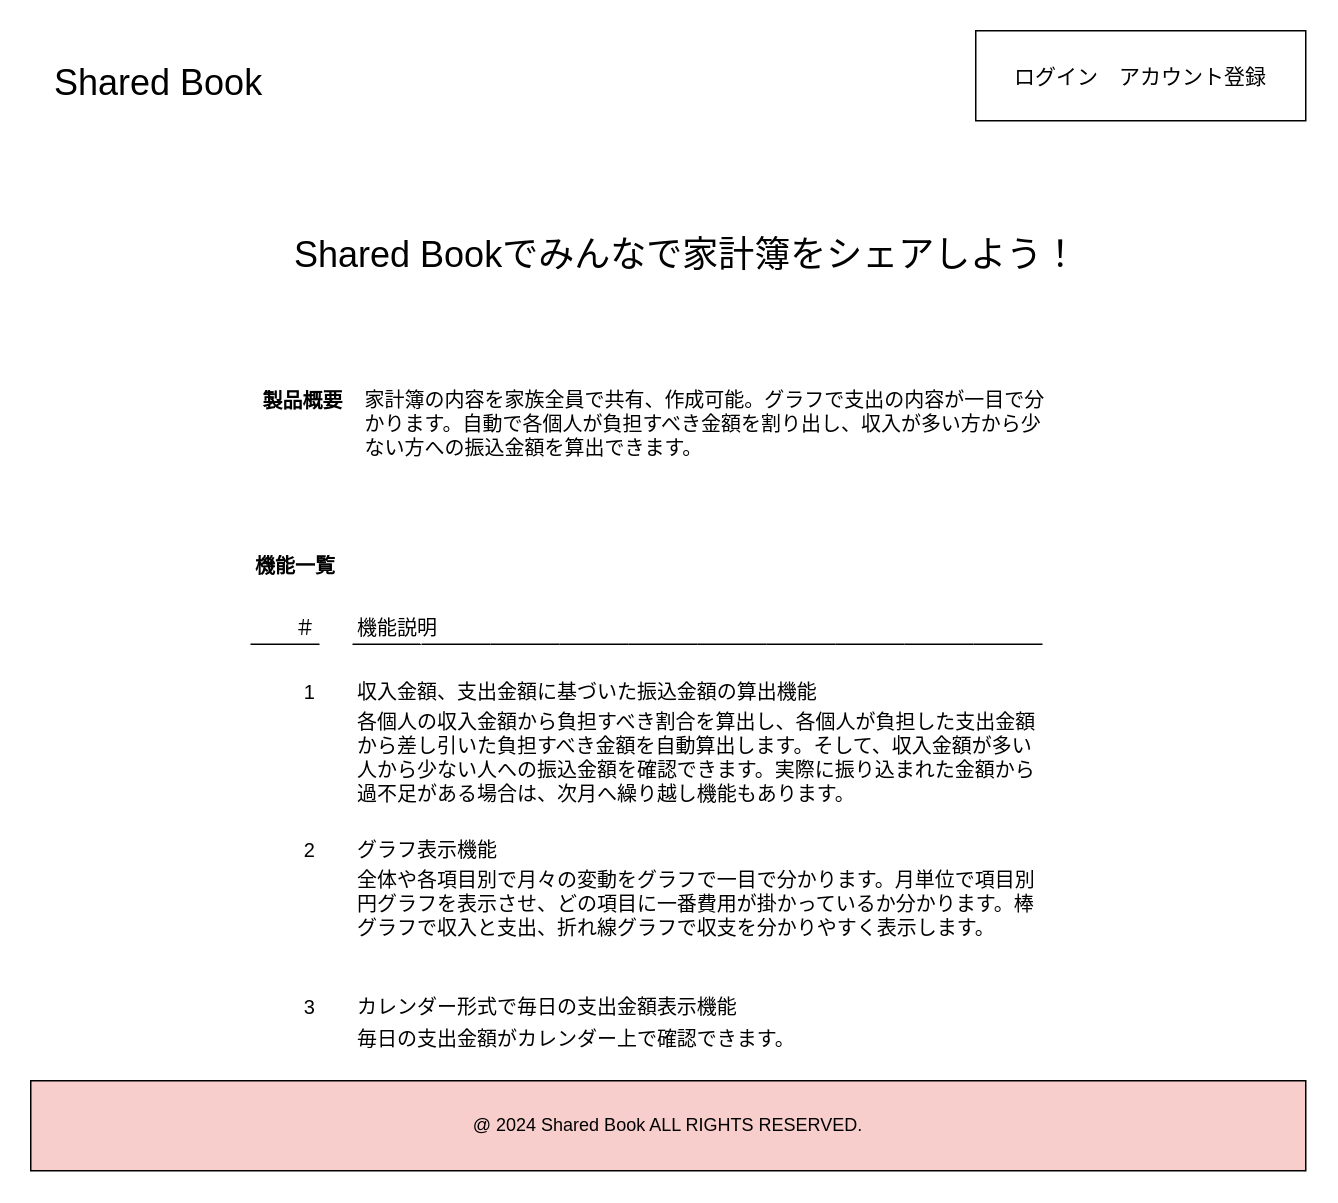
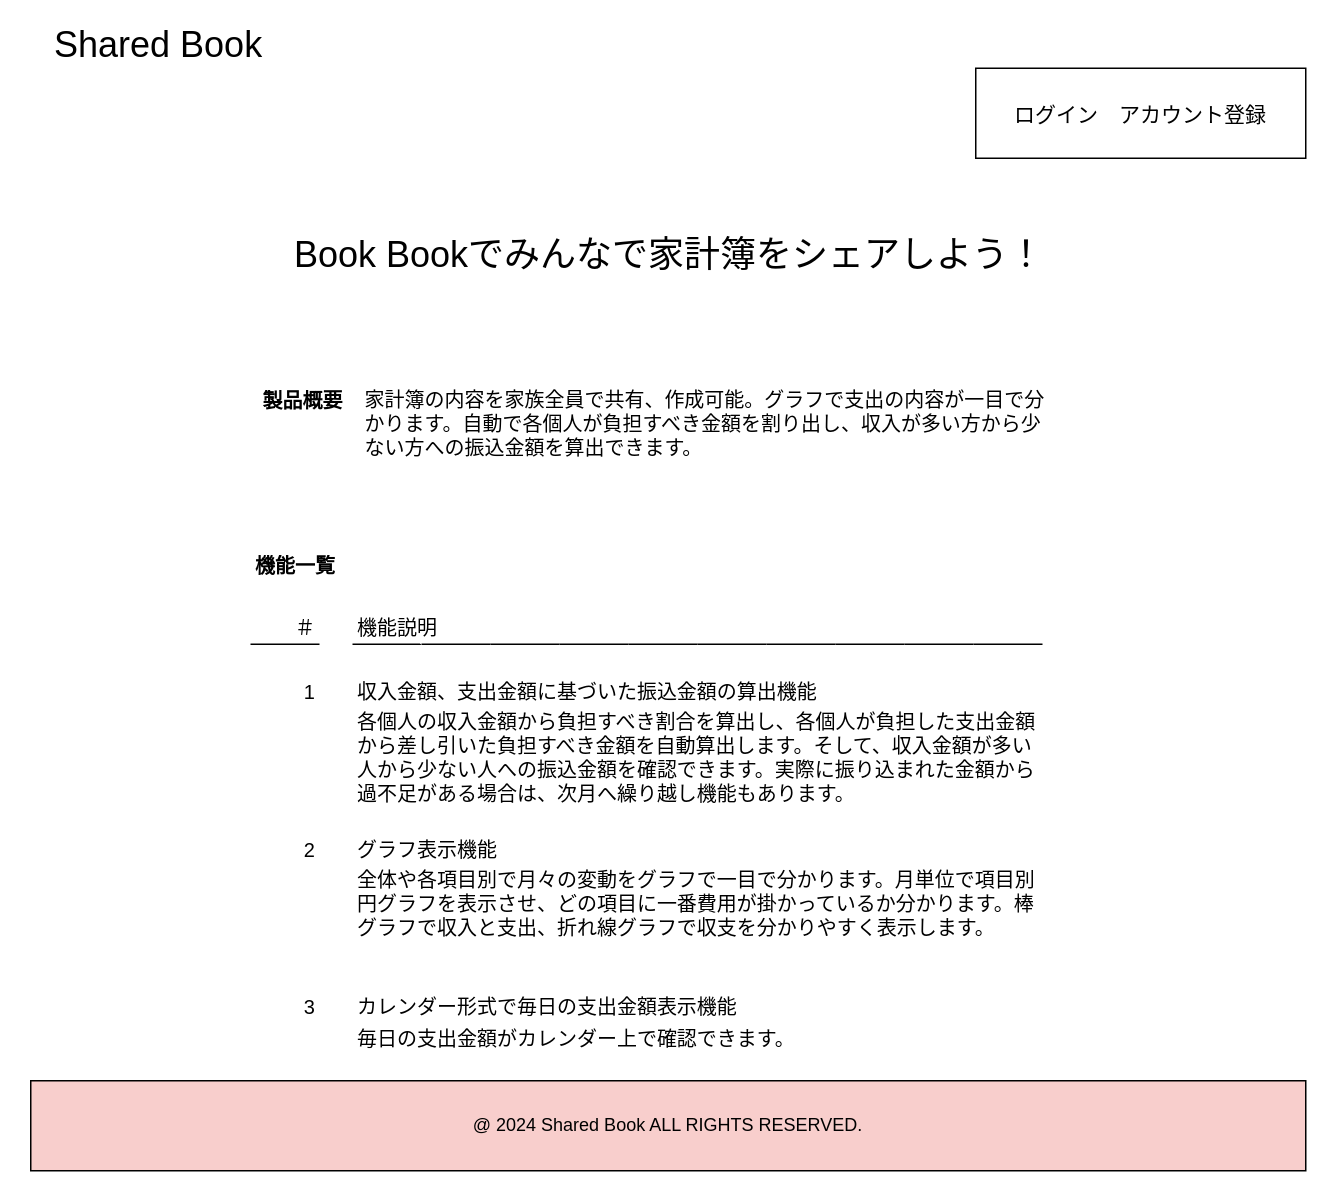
(1141, 76) -> (1141, 113)
(188, 83) -> (188, 46)
(492, 256) -> (482, 256)
